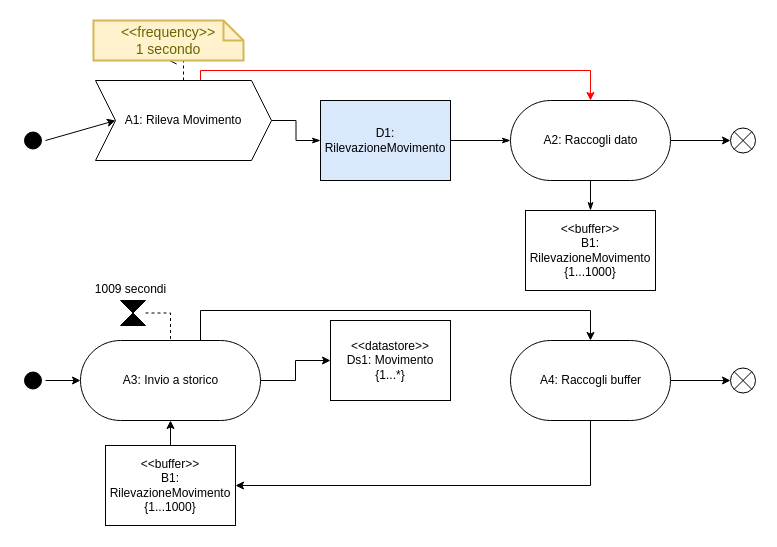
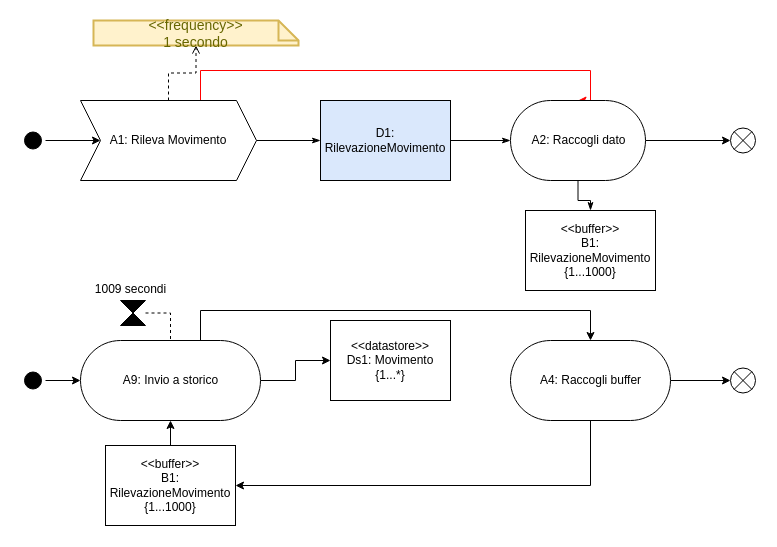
(169, 41) -> (196, 33)
(184, 121) -> (169, 141)
(591, 141) -> (578, 141)
(171, 381) -> (171, 381)
